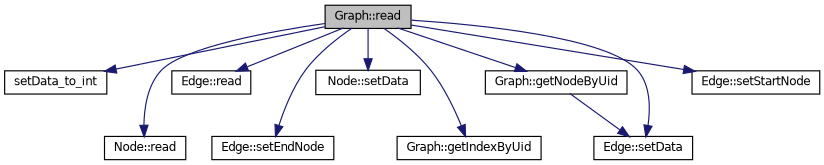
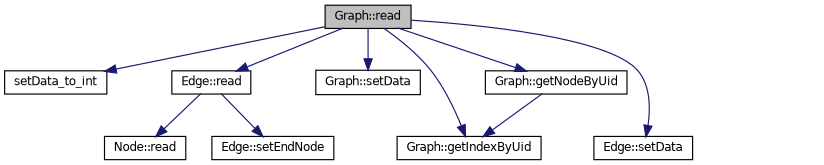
(165, 68) -> (183, 111)
(306, 69) -> (238, 111)
(368, 82) -> (368, 82)
(756, 82) -> none
(595, 112) -> (518, 112)
